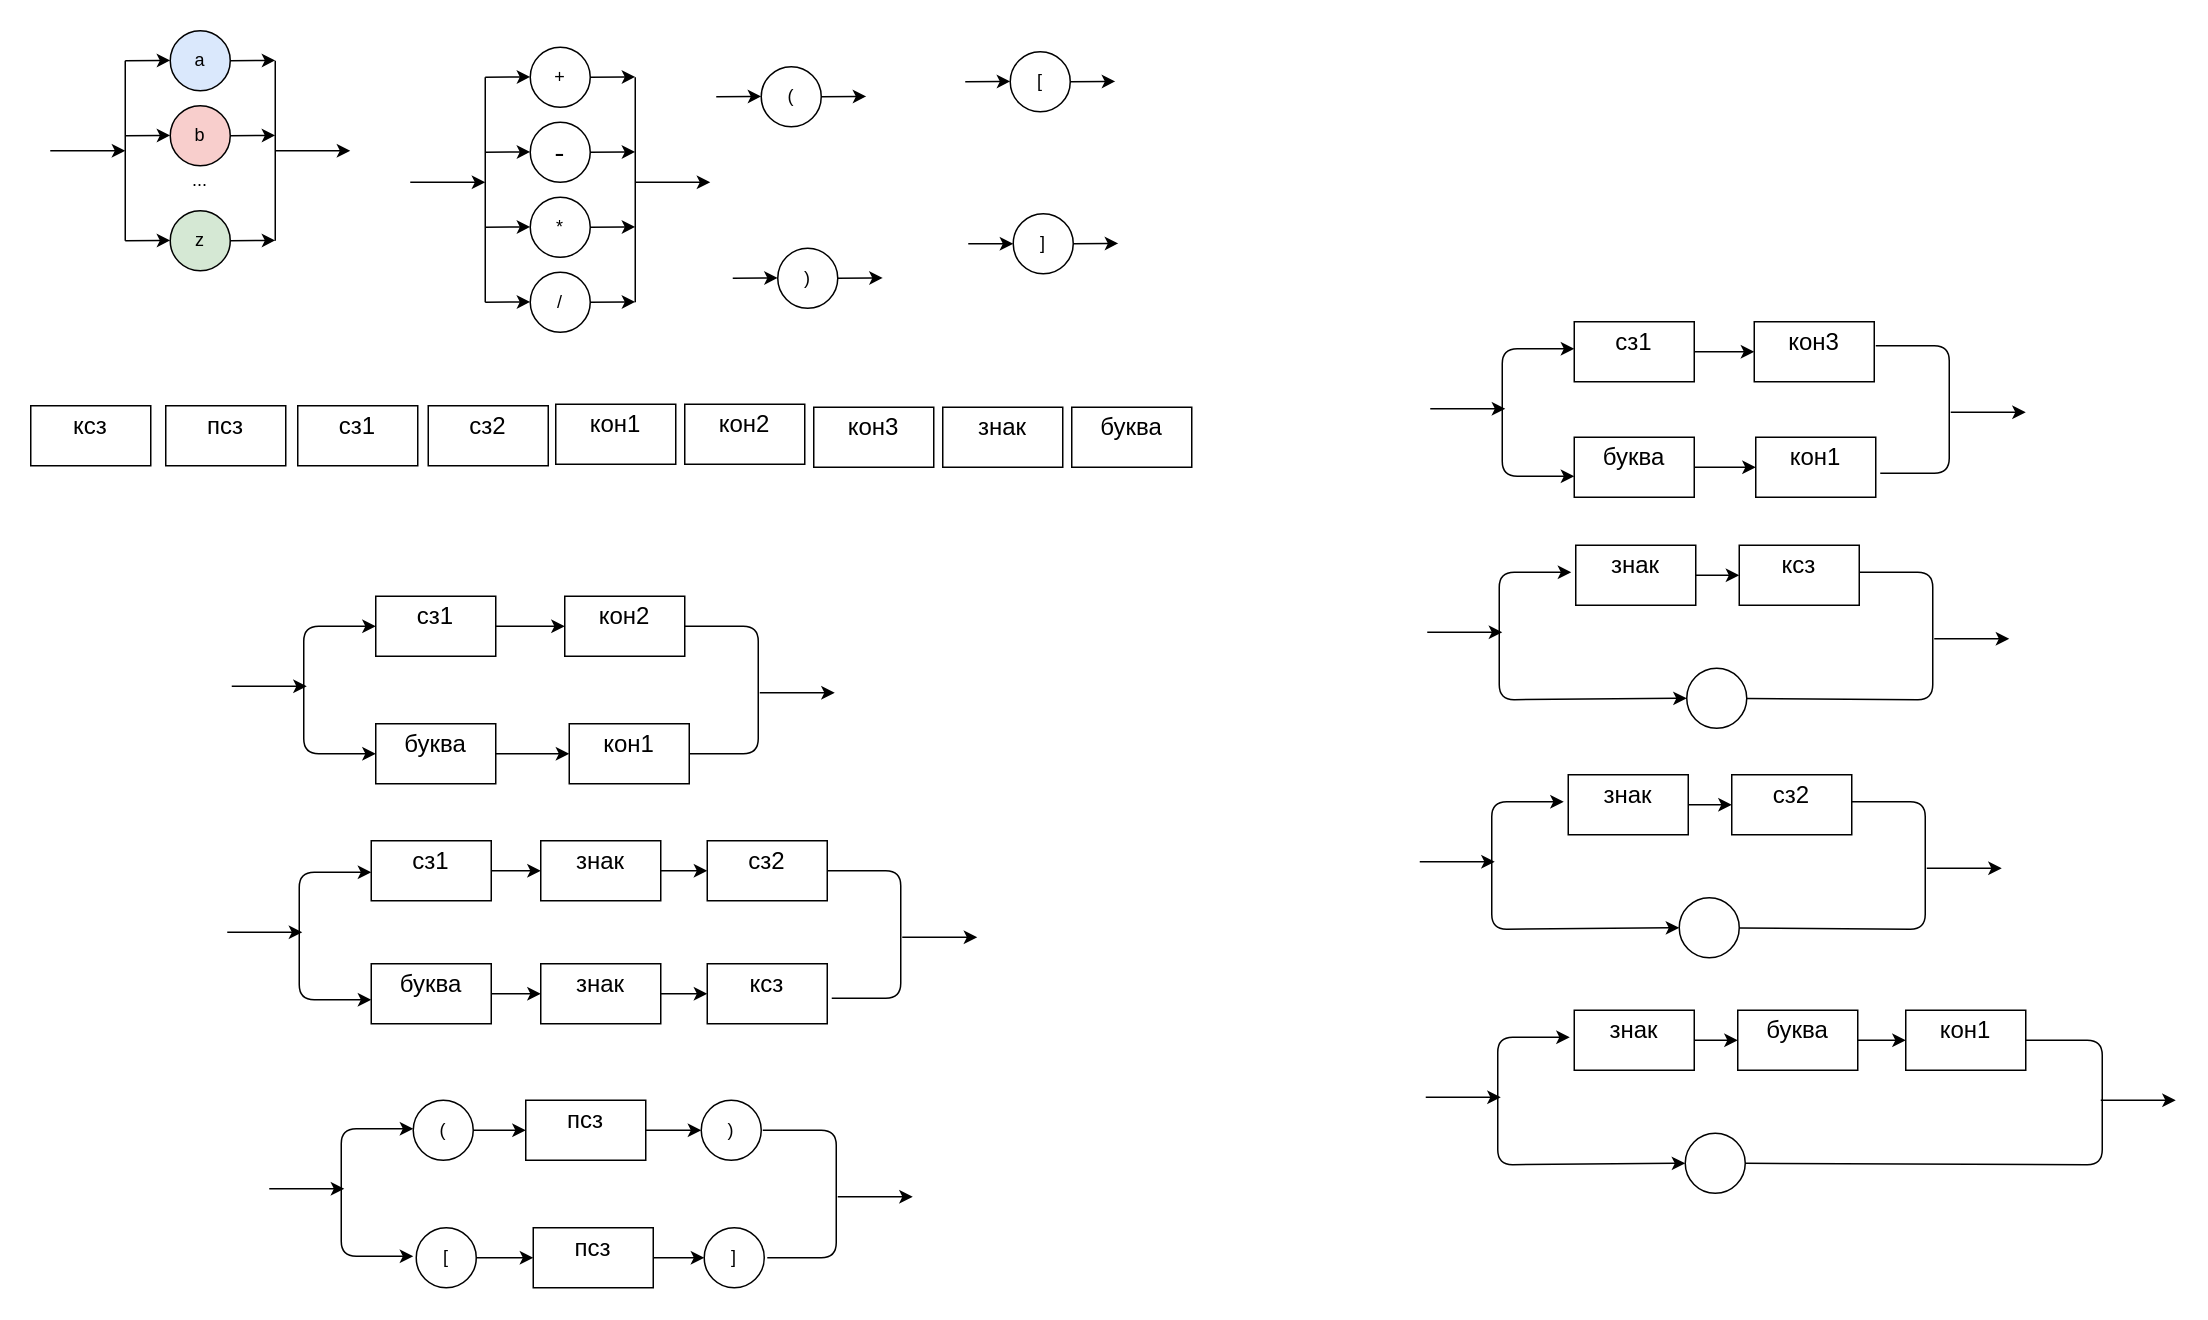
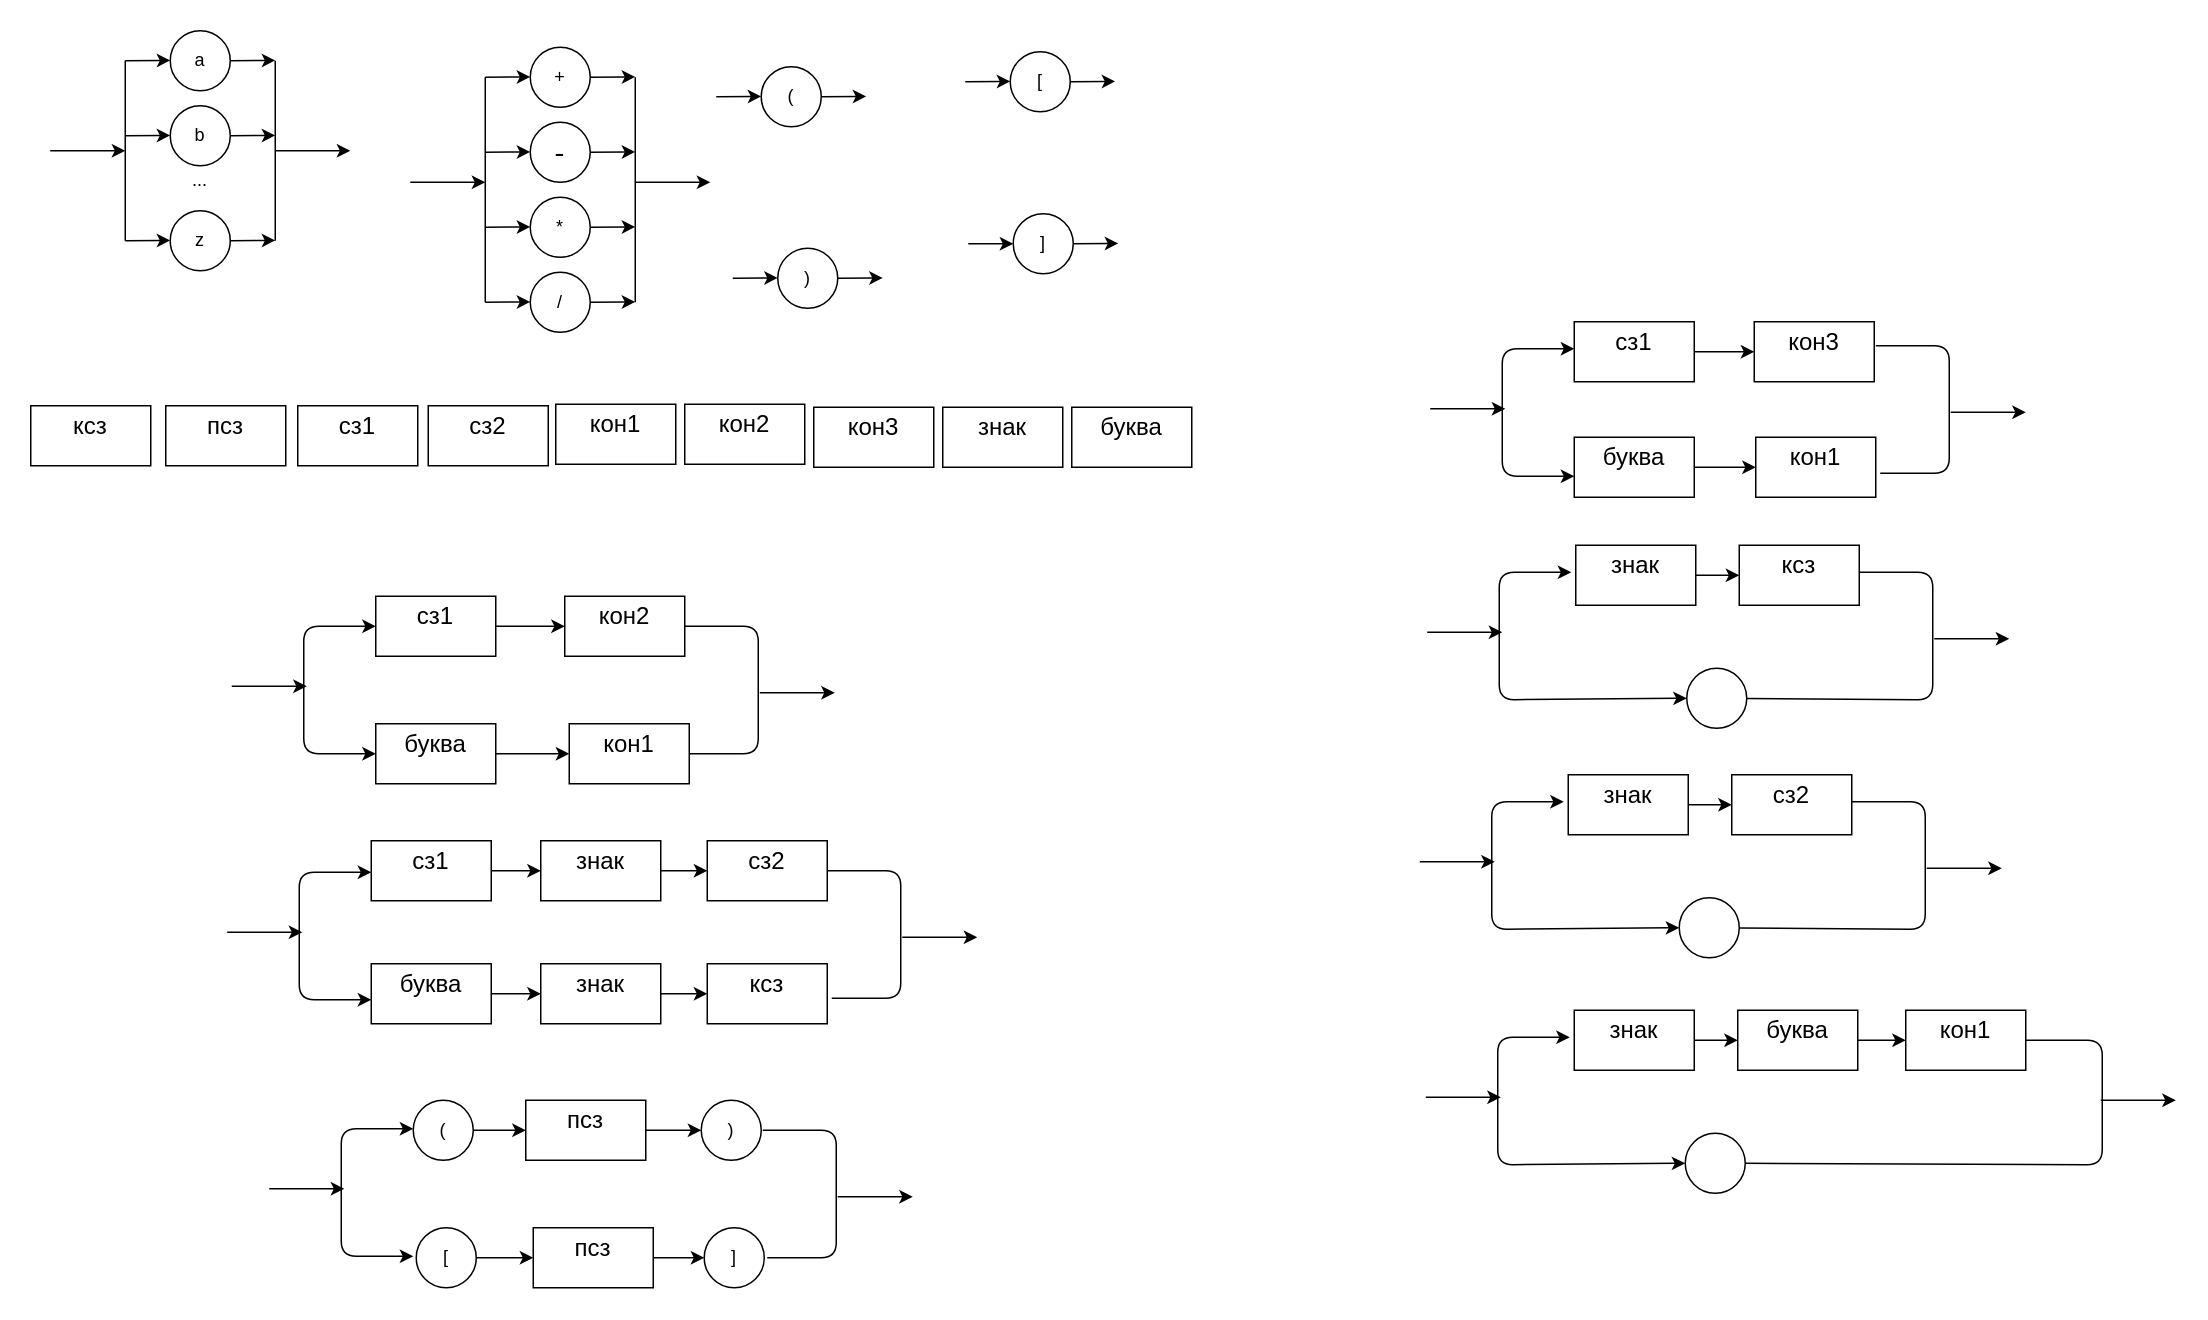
(200, 61) -> (200, 61)
(200, 136) -> (200, 136)
(200, 241) -> (200, 241)
